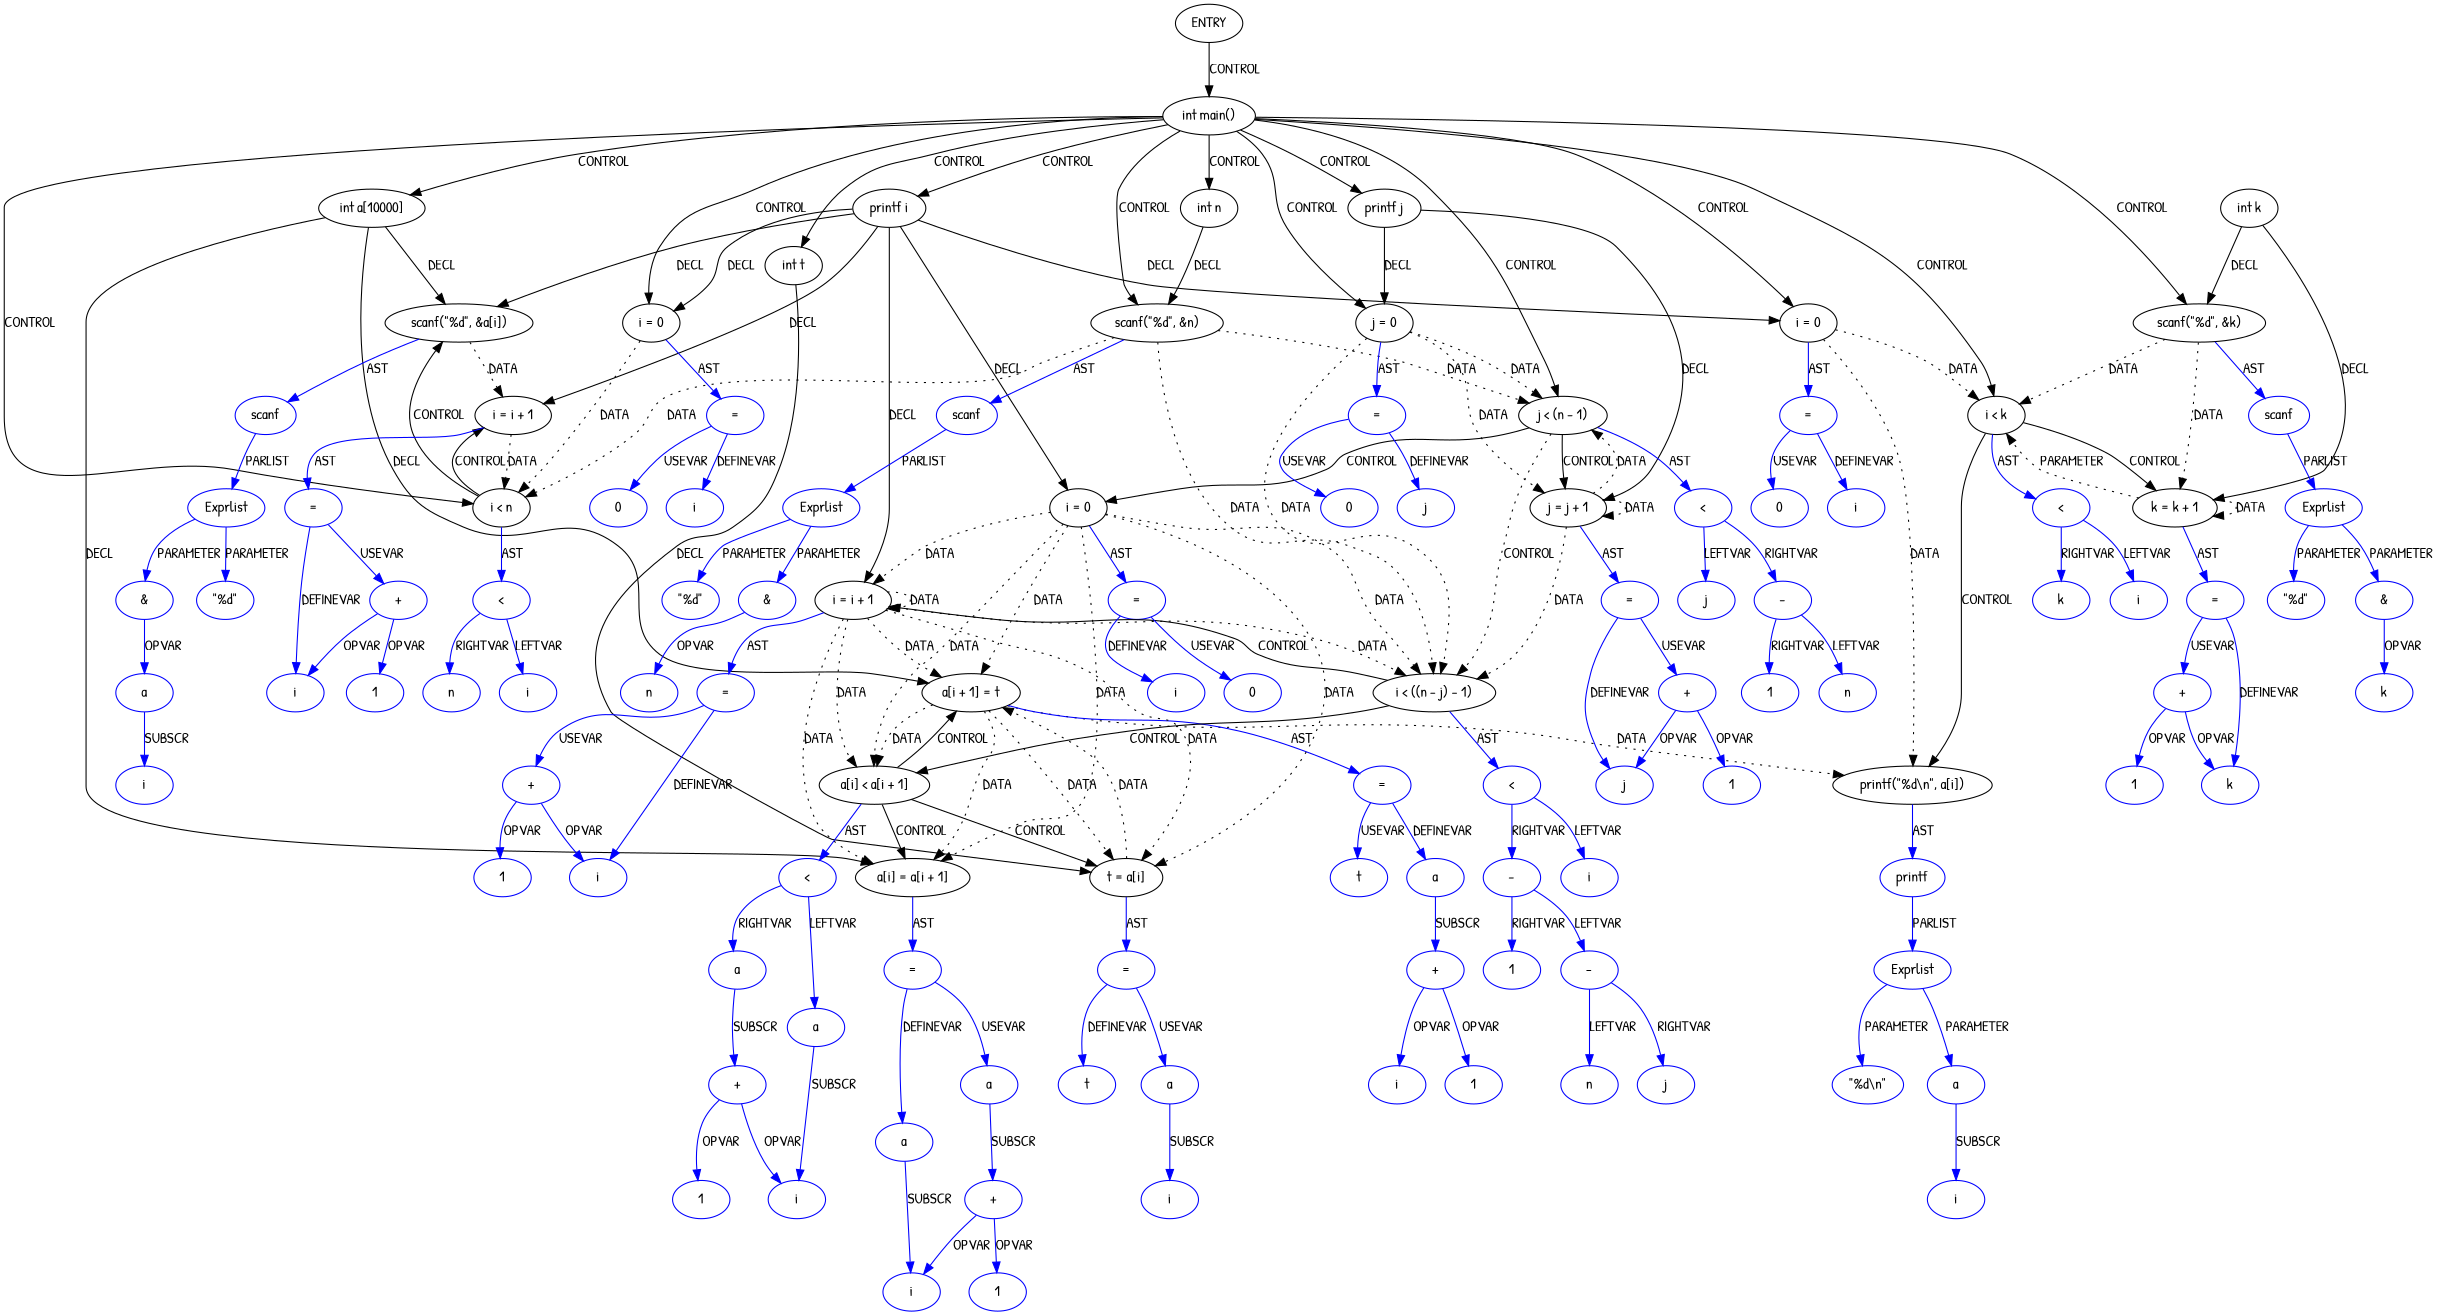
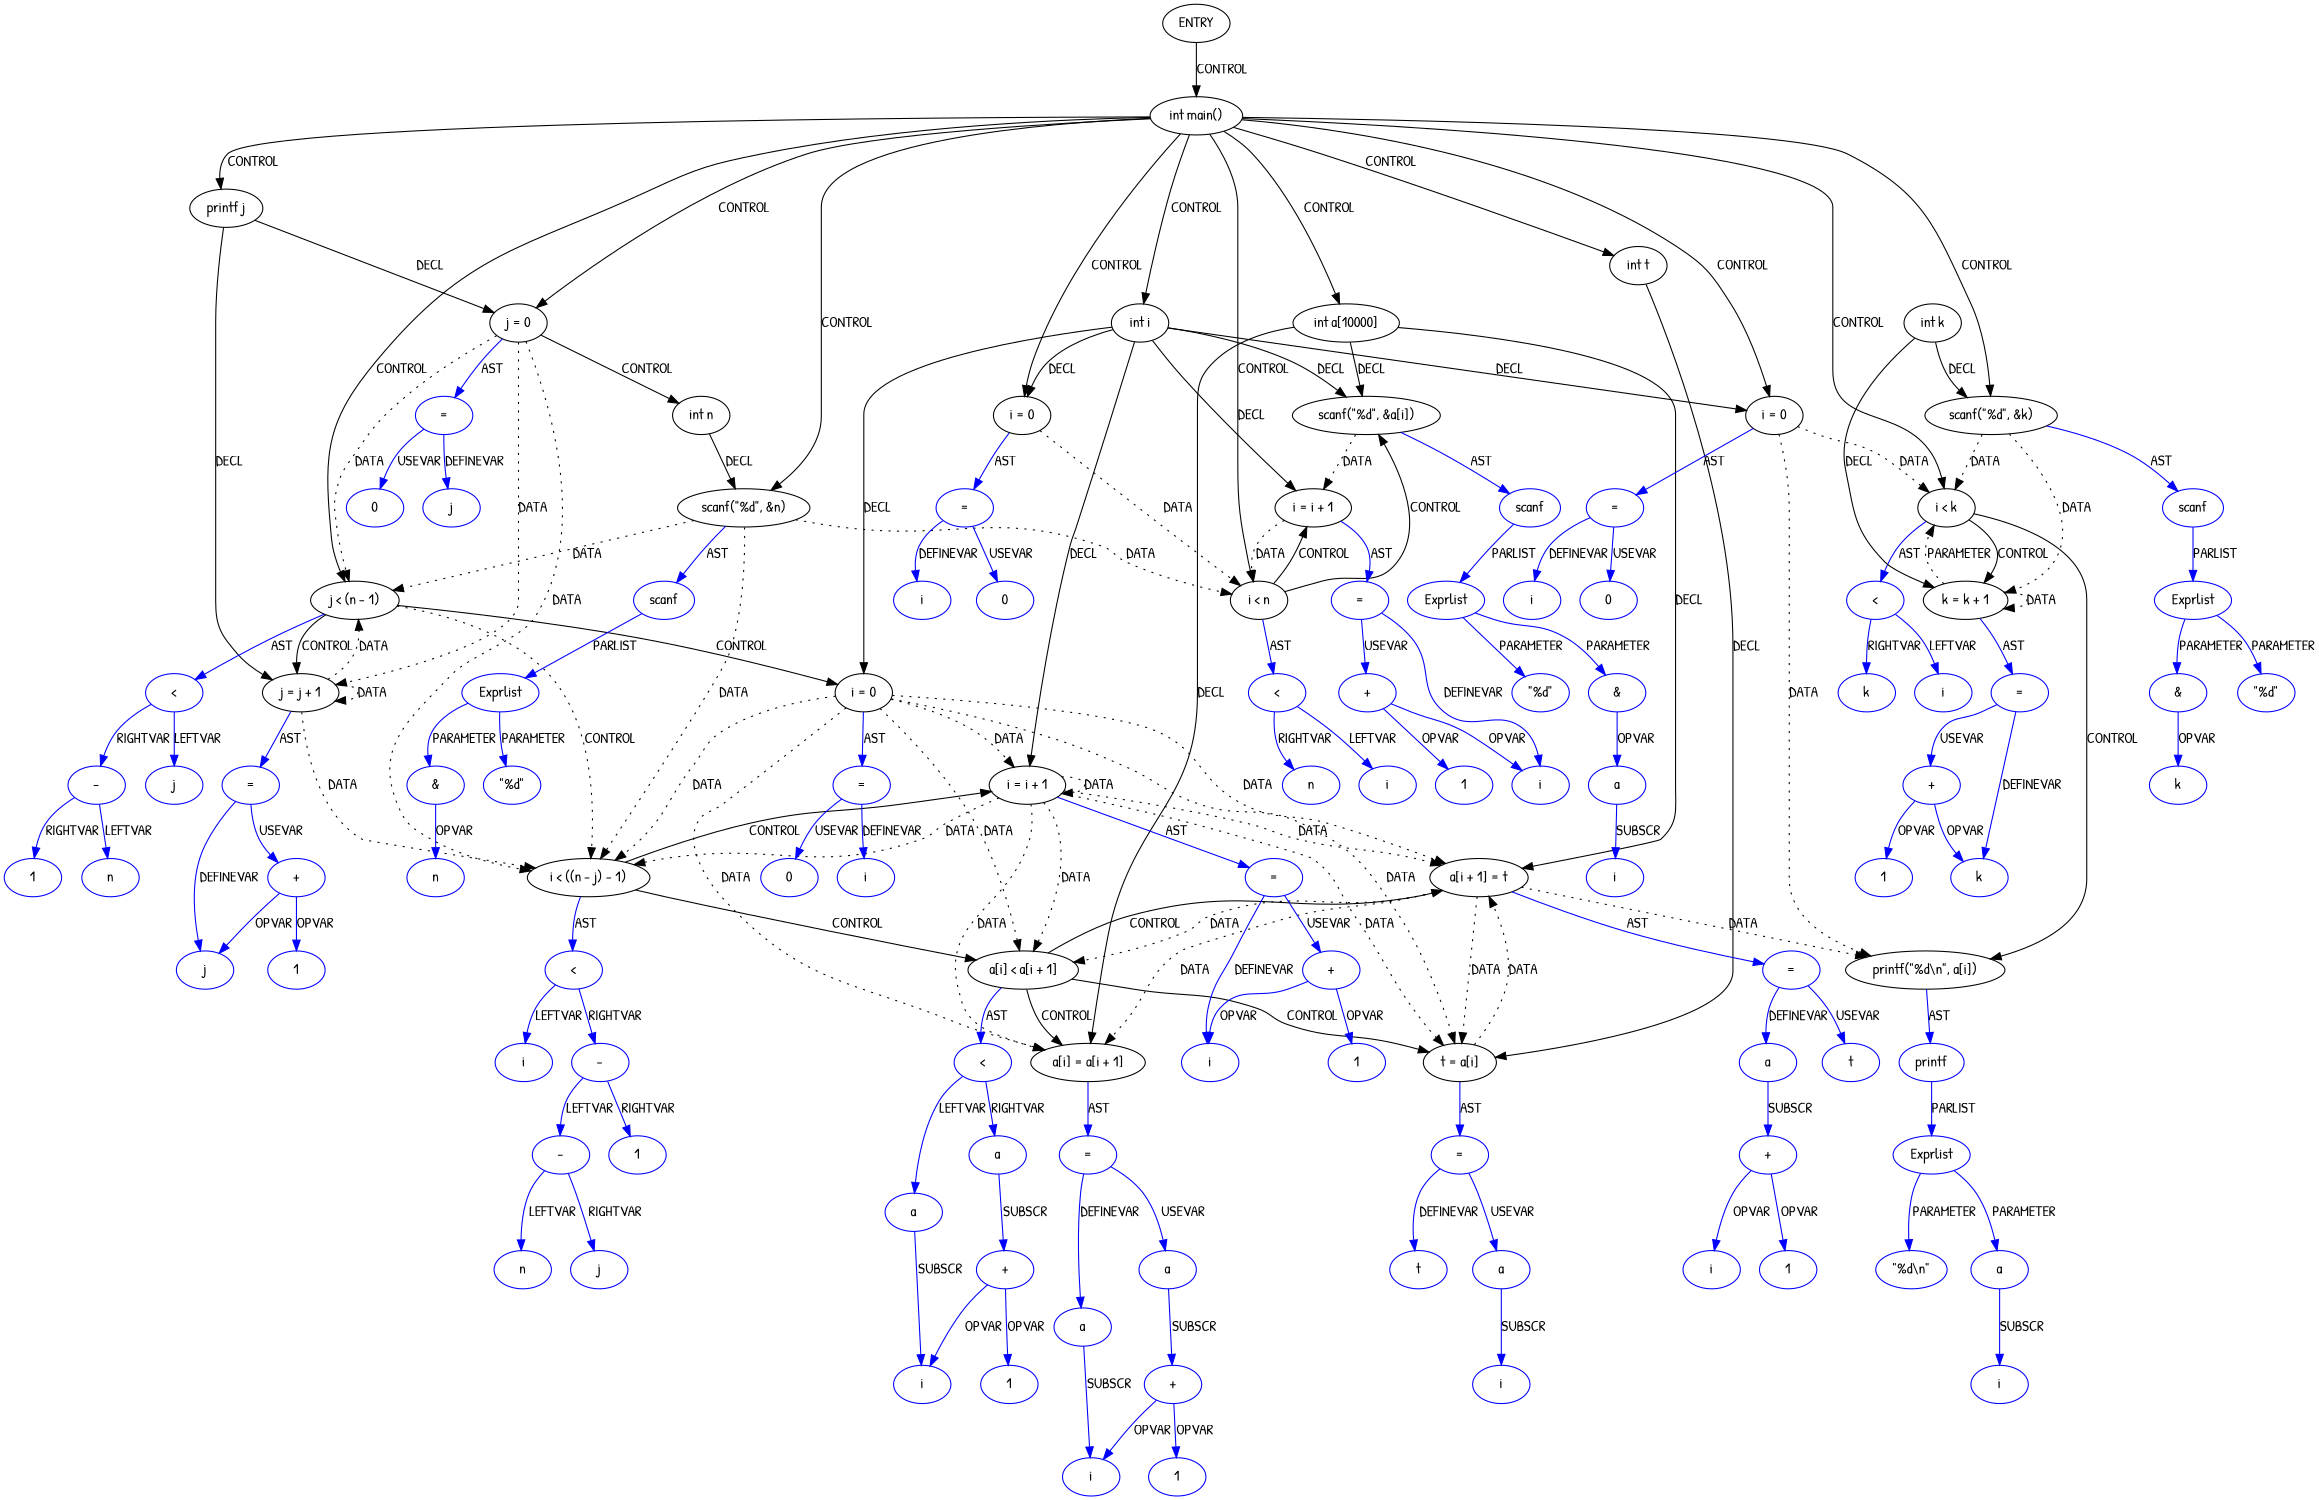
(1209, 157) -> (605, 367)
(889, 208) -> (1140, 323)
